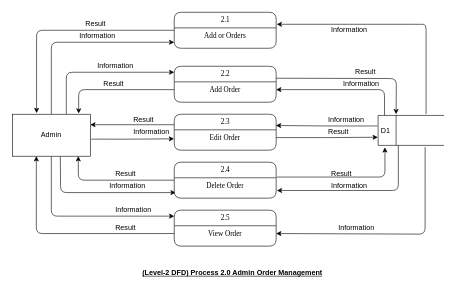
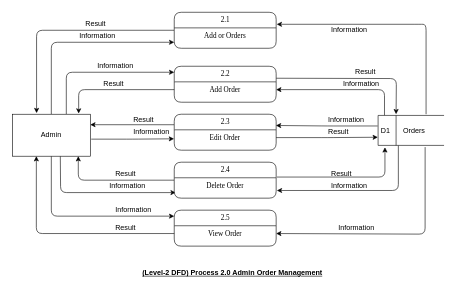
none -> (417, 131)
